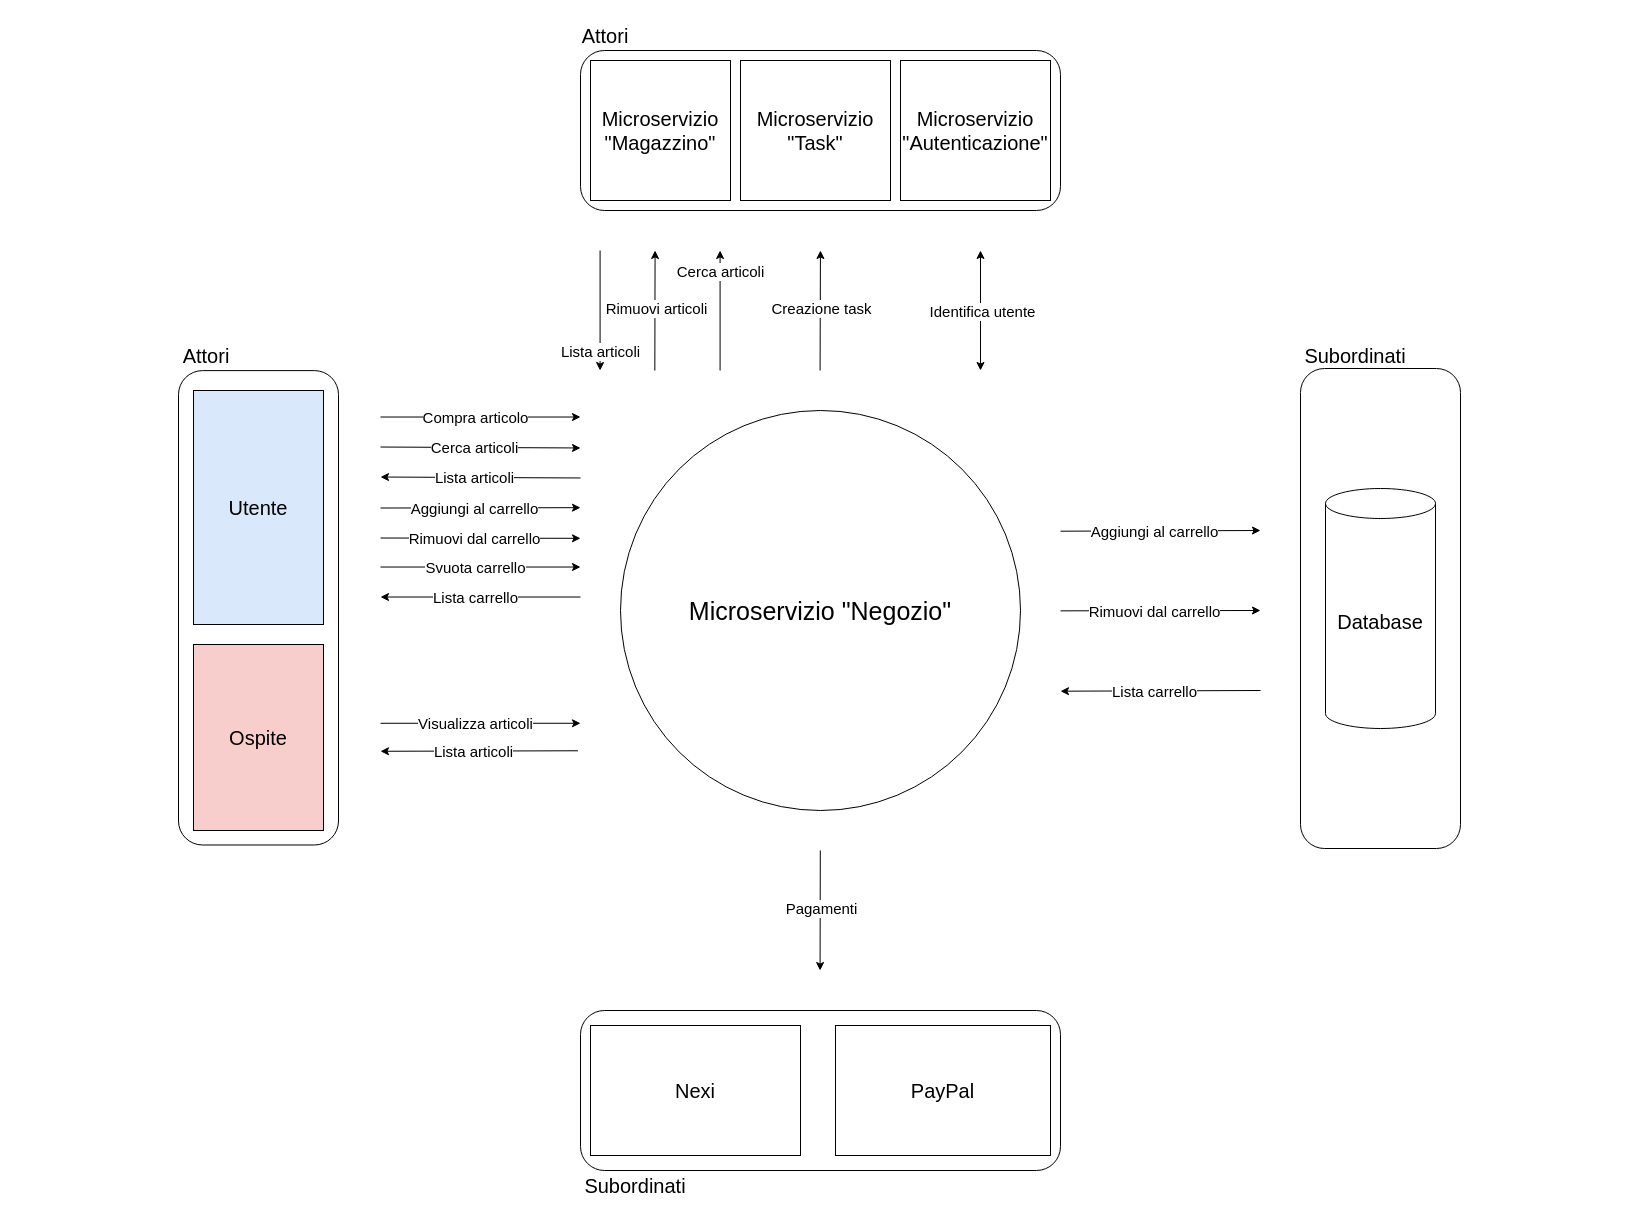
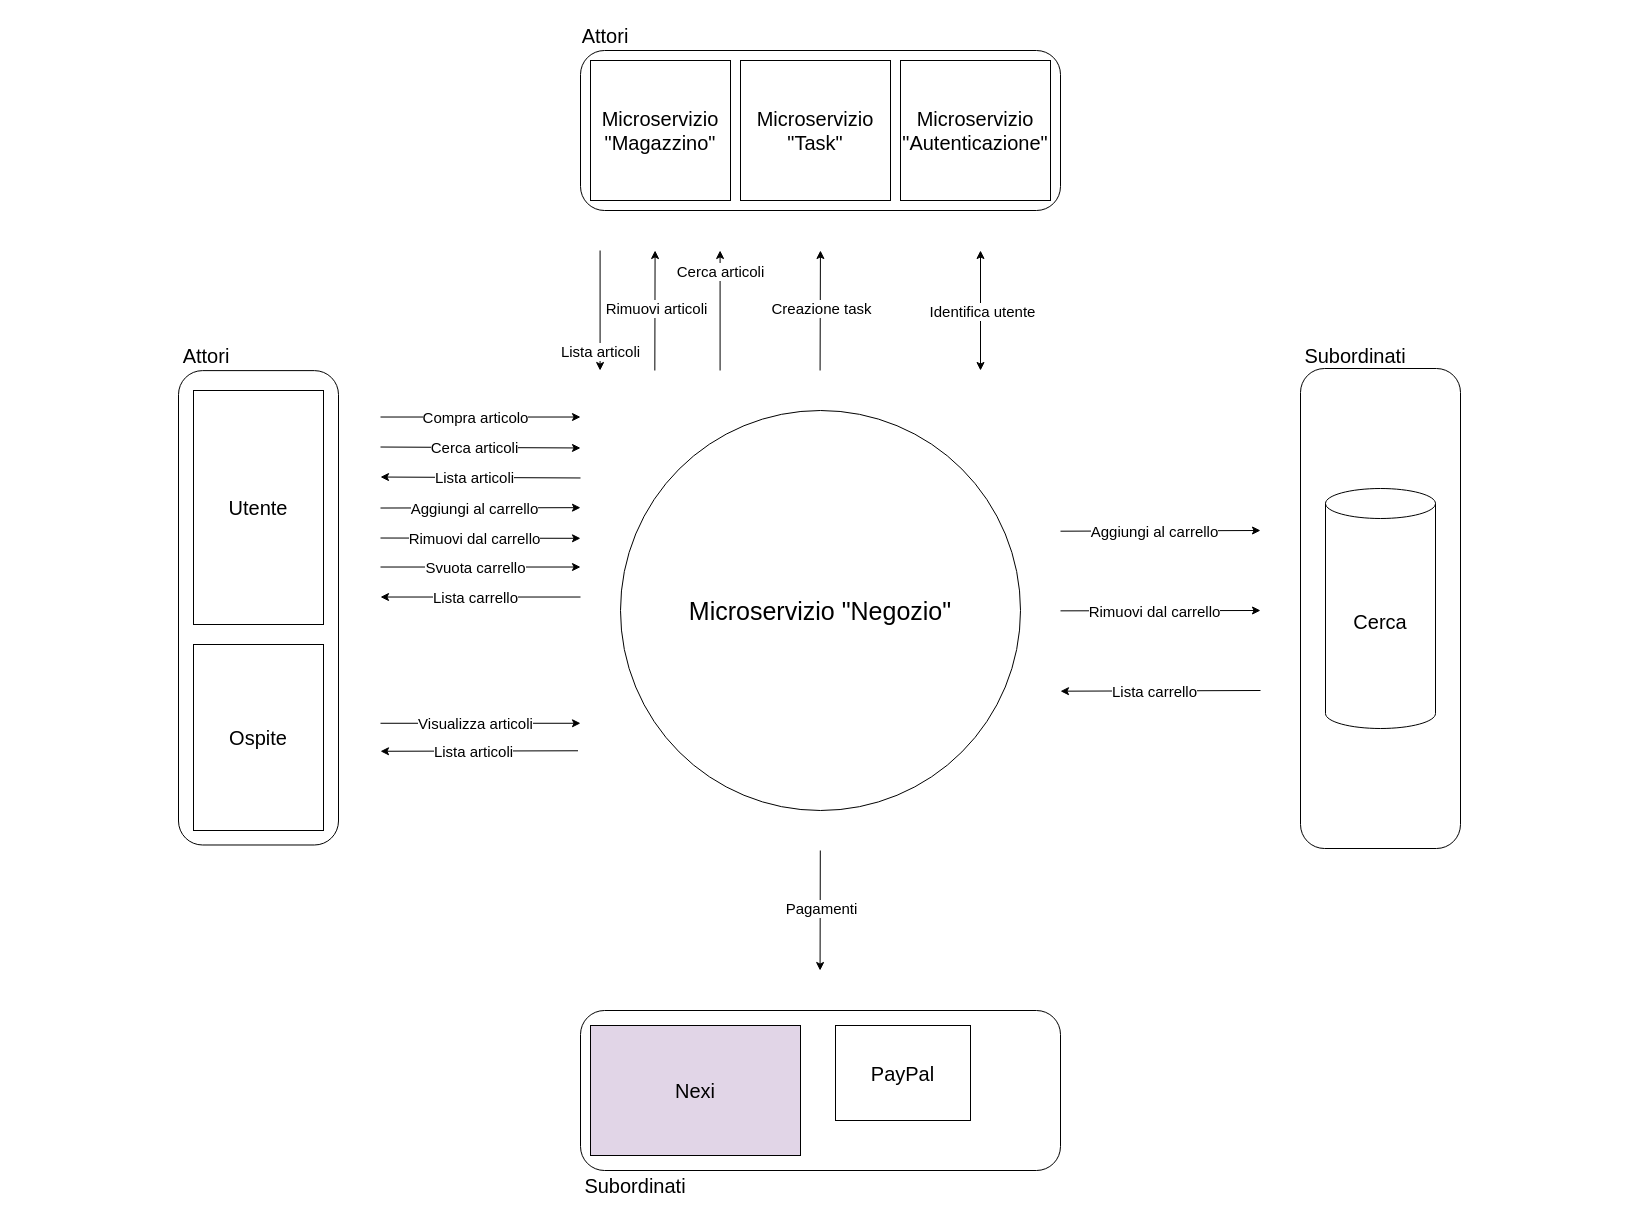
(259, 508) -> (259, 508)
(1381, 622) -> (1381, 622)
(259, 738) -> (259, 738)
(696, 1091) -> (696, 1091)
(943, 1091) -> (903, 1073)
